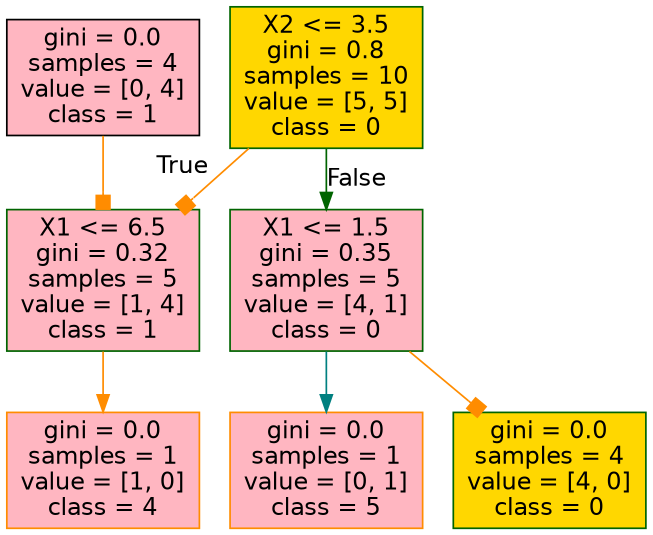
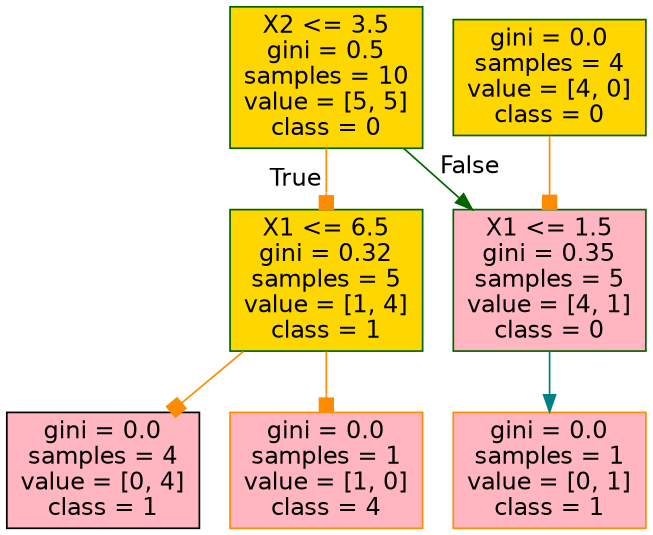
(326, 78) -> (326, 78)
(103, 164) -> (214, 376)
(103, 280) -> (326, 280)
(103, 373) -> (326, 373)
(439, 376) -> (550, 164)
(326, 470) -> (550, 470)
